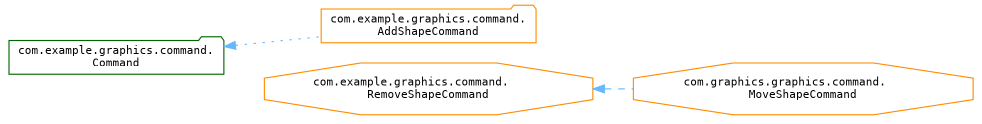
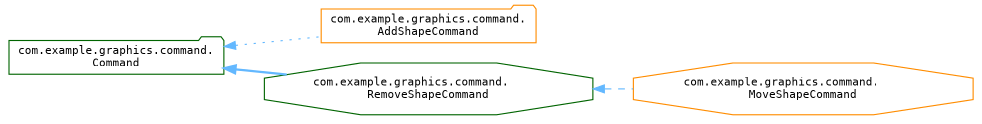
none -> (261, 72)
(429, 89) -> (429, 89)
(803, 89) -> (803, 89)
